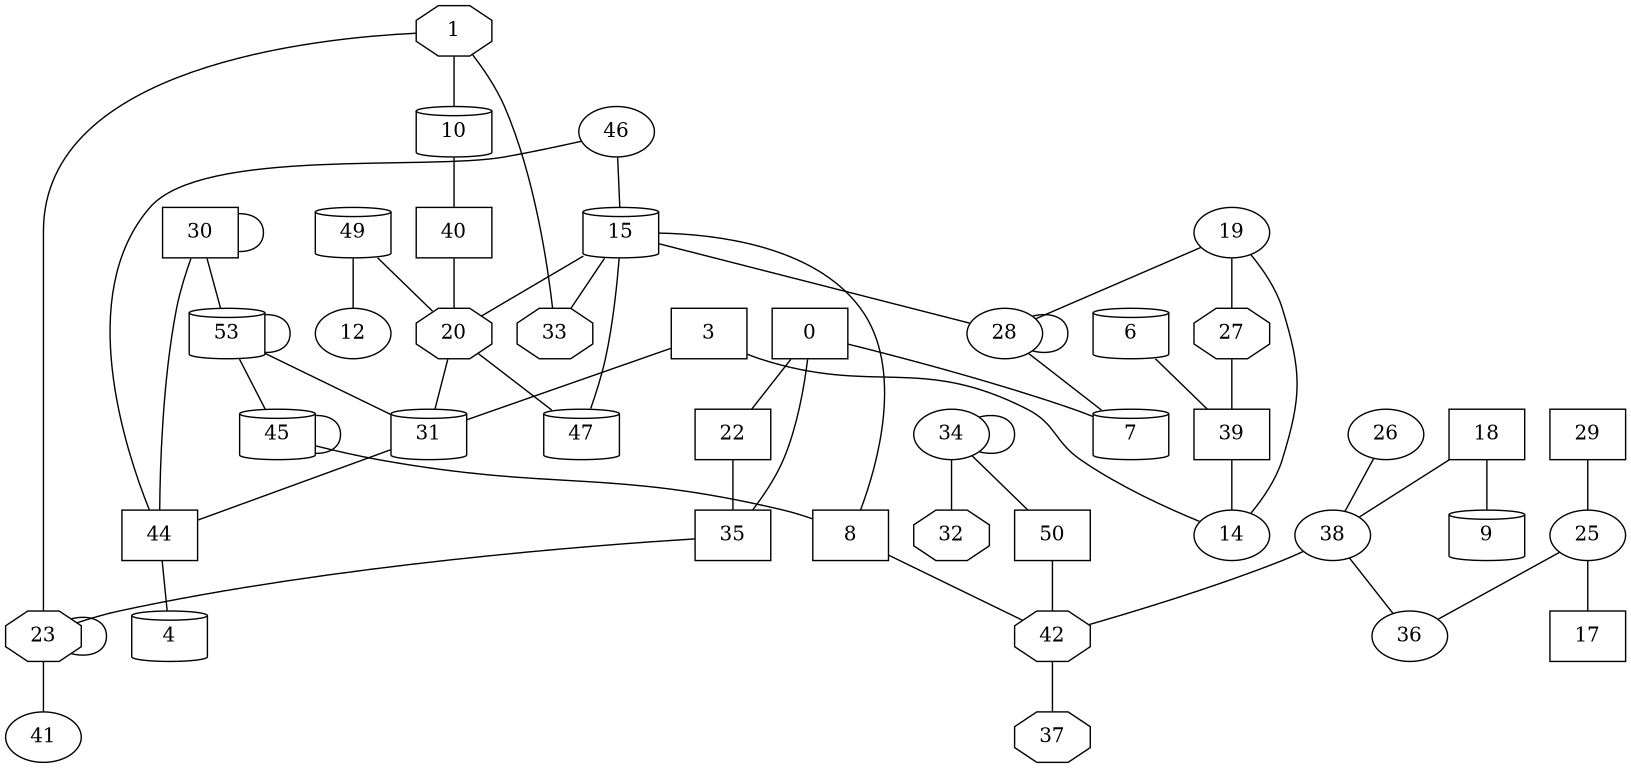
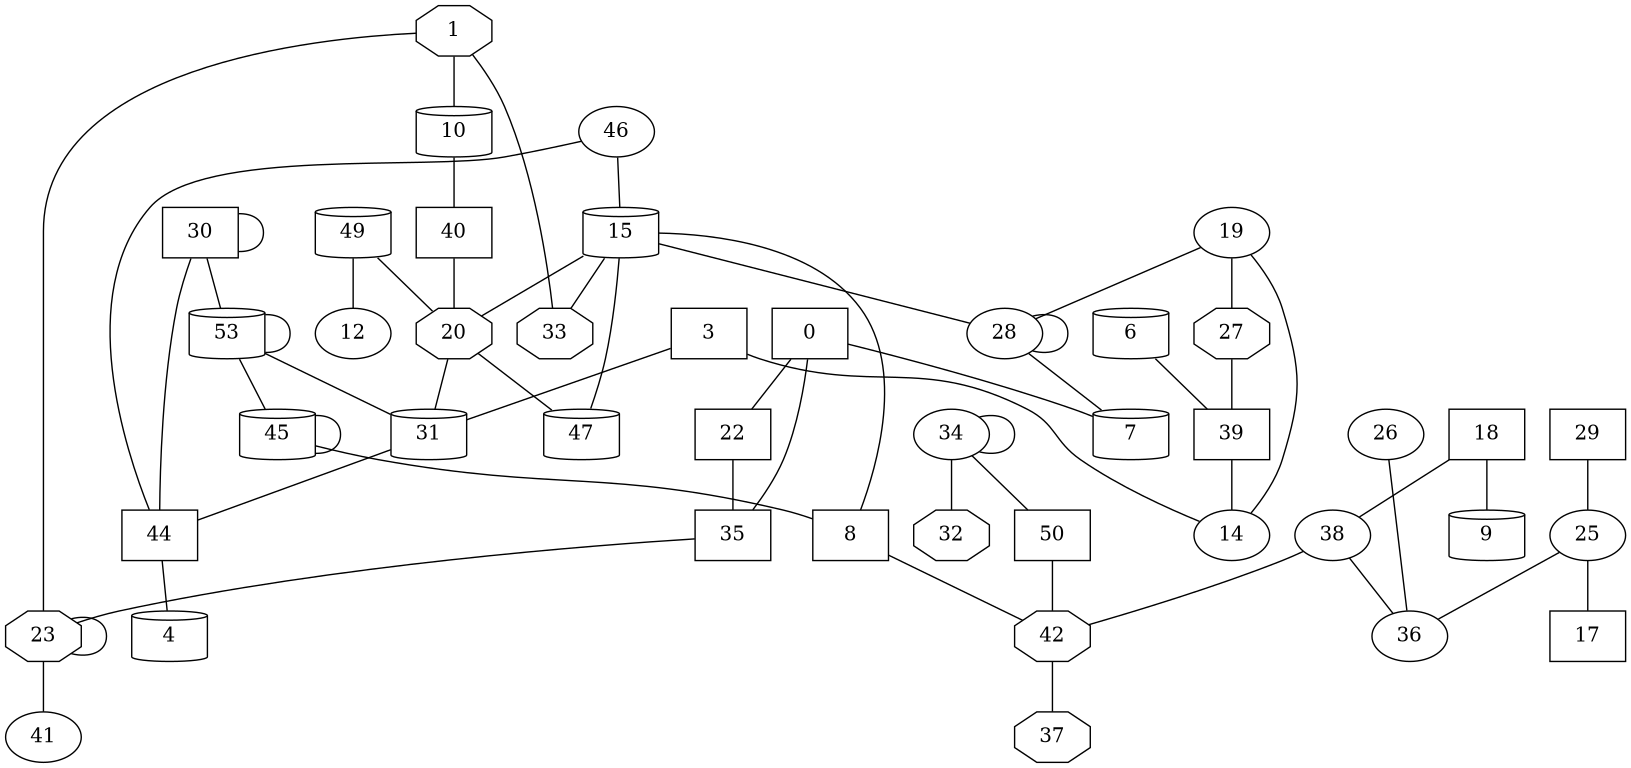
(1359, 485) -> (1398, 535)
